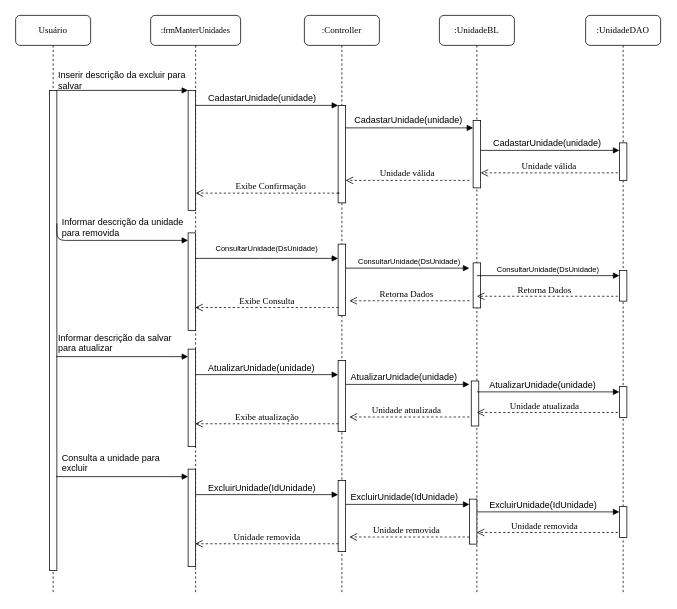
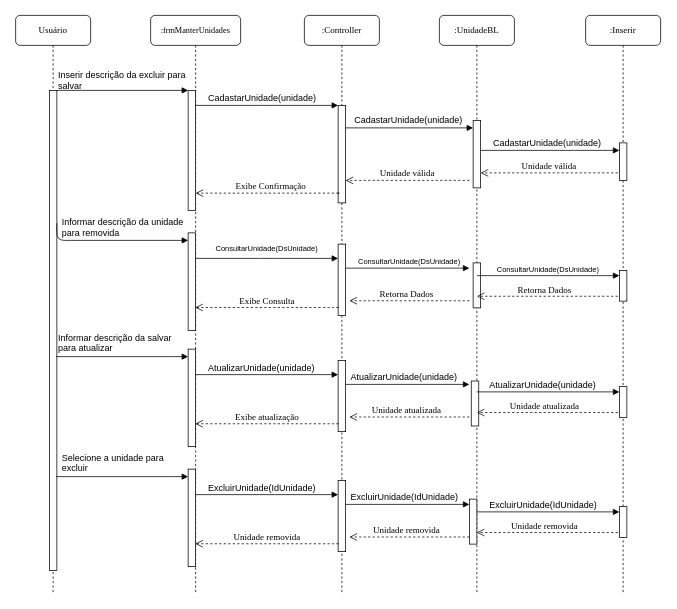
(623, 30) -> (623, 30)
(114, 463) -> (115, 463)
